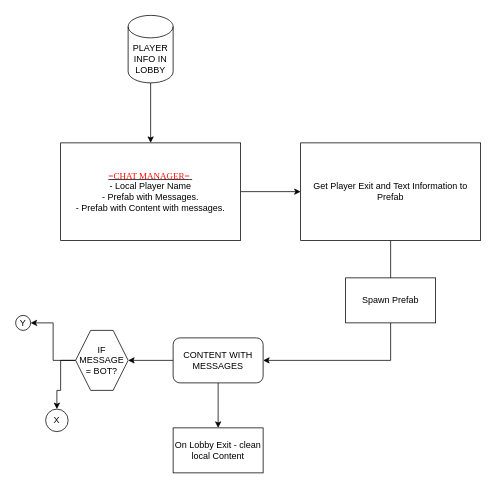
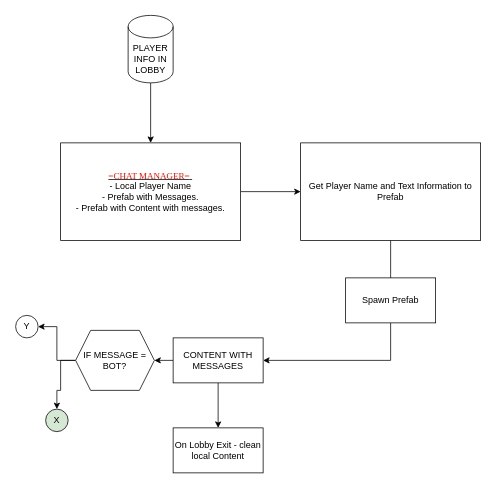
(390, 192) -> (390, 192)
(23, 323) -> (27, 327)
(102, 360) -> (115, 360)
(218, 360) -> (218, 360)
(57, 420) -> (57, 420)
